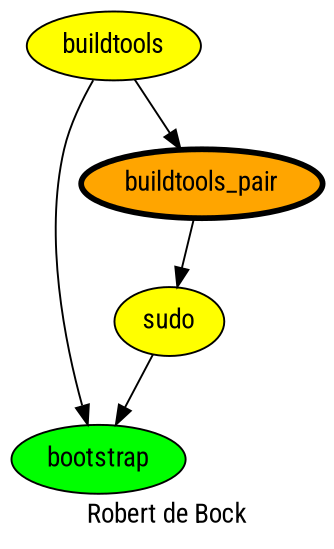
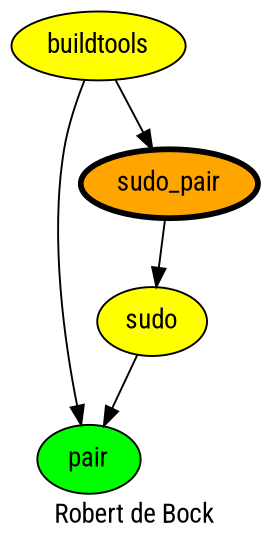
(202, 184) -> (169, 184)
(99, 459) -> (89, 459)
